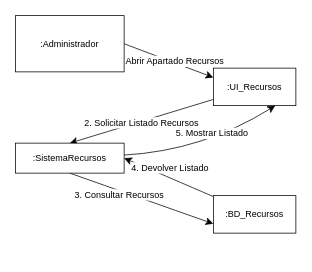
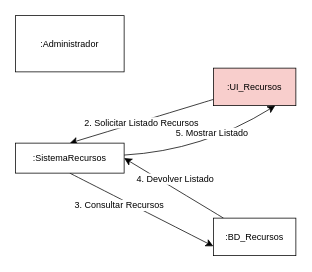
(167, 60) -> none
(255, 87) -> (255, 87)
(255, 214) -> (255, 237)
